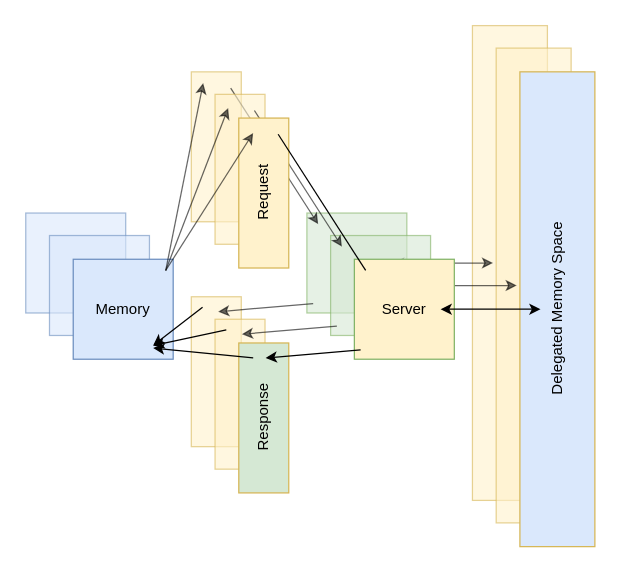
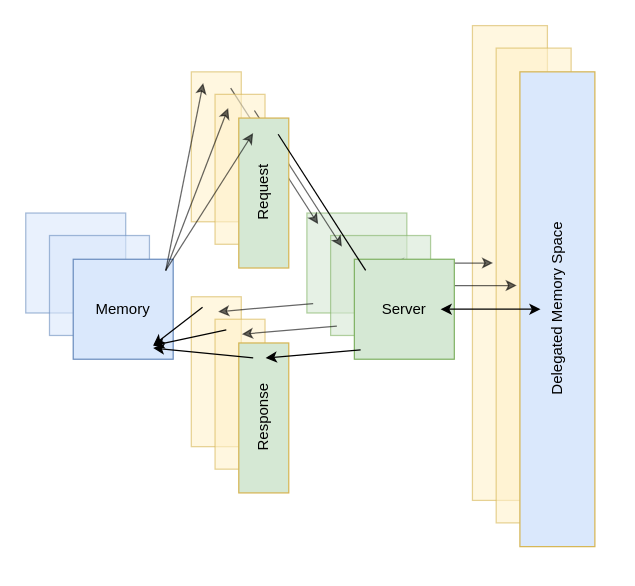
(264, 193) -> (264, 193)
(404, 309) -> (404, 309)
